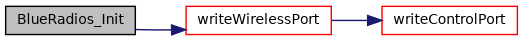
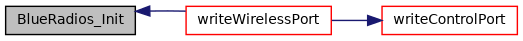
(153, 30) -> (168, 11)
